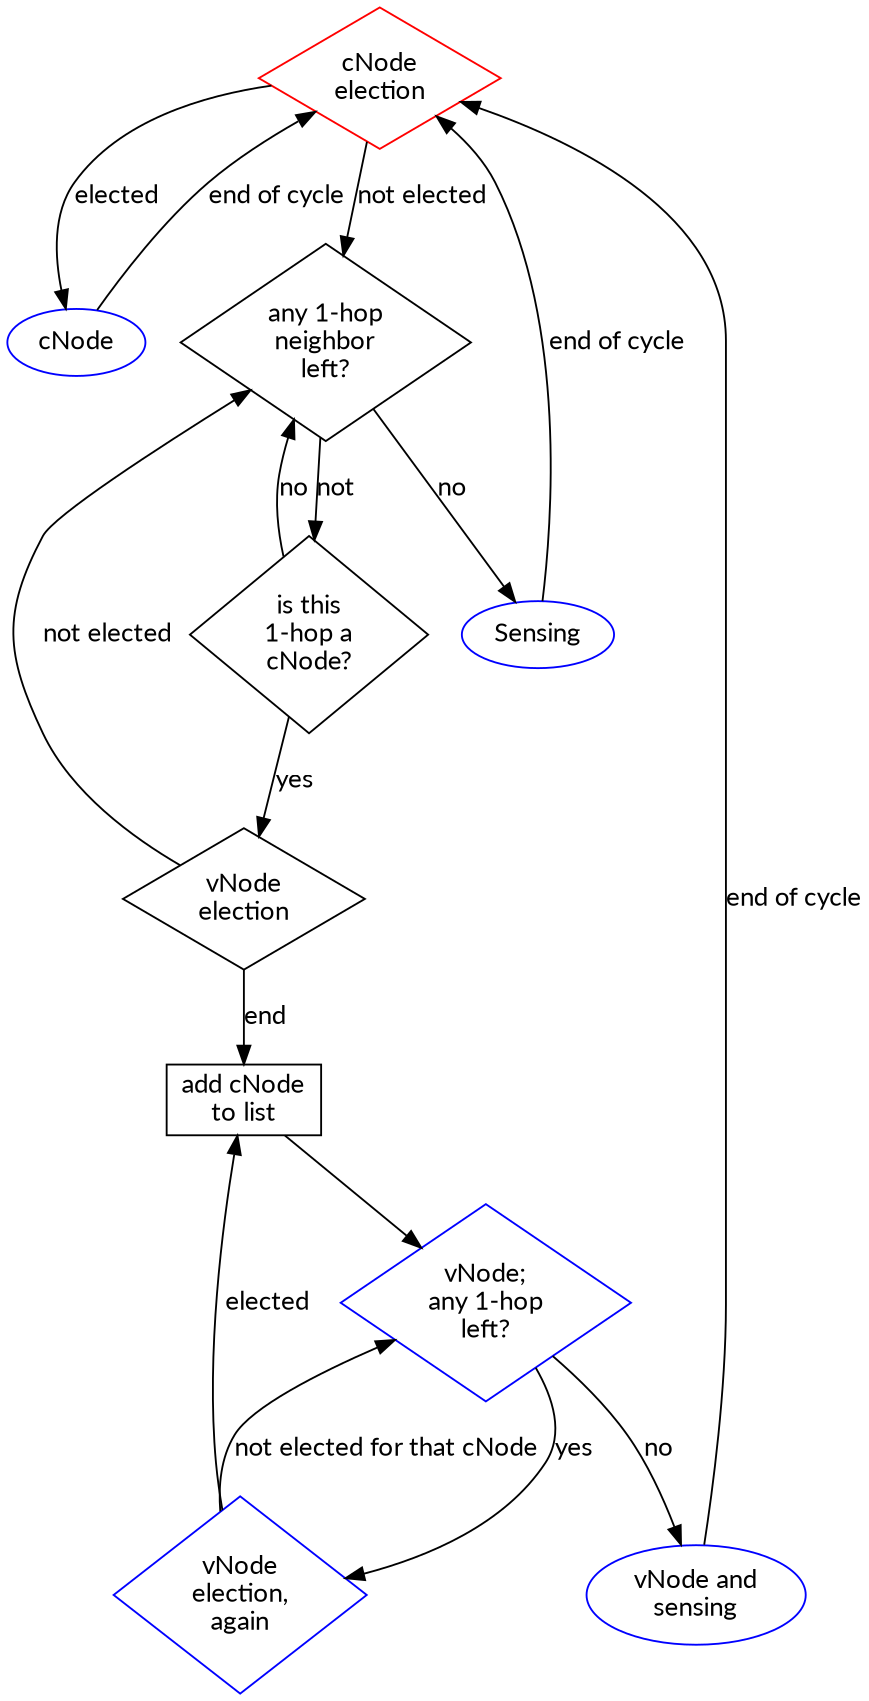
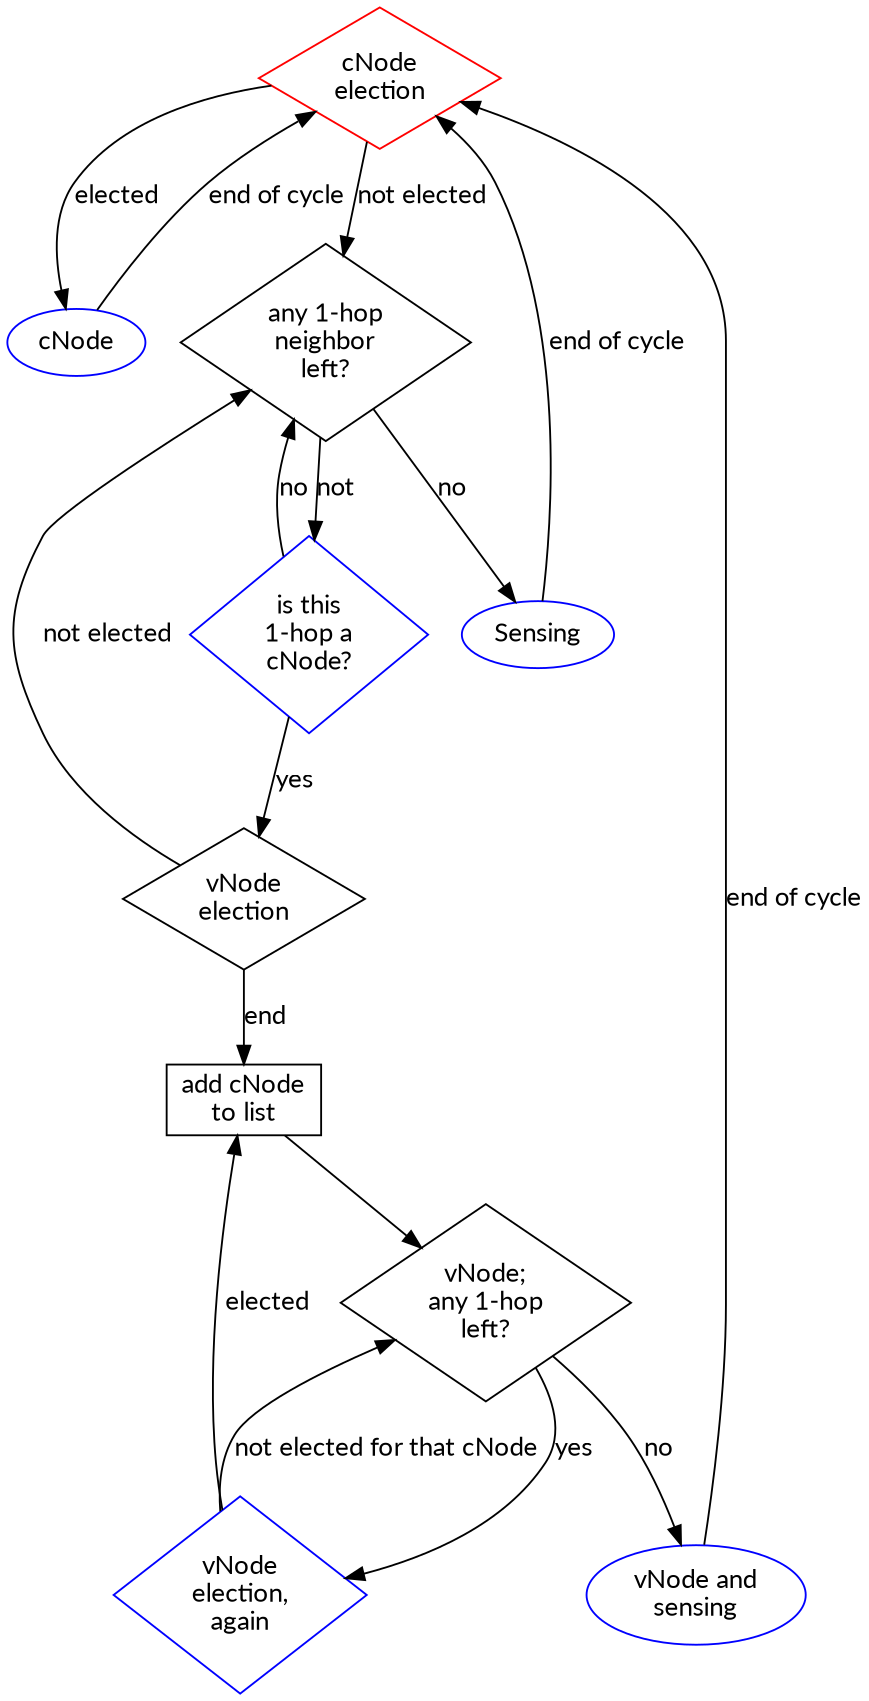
(309, 635) -> (309, 635)
(486, 1303) -> (486, 1303)
